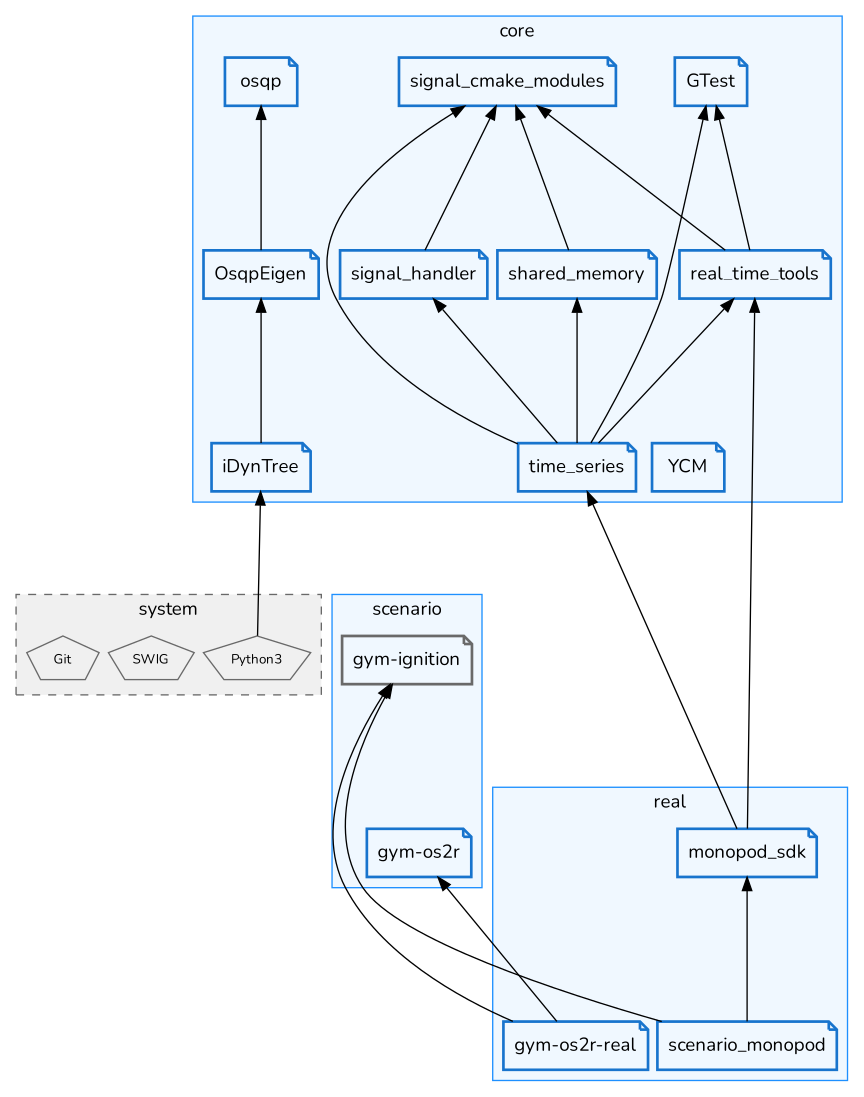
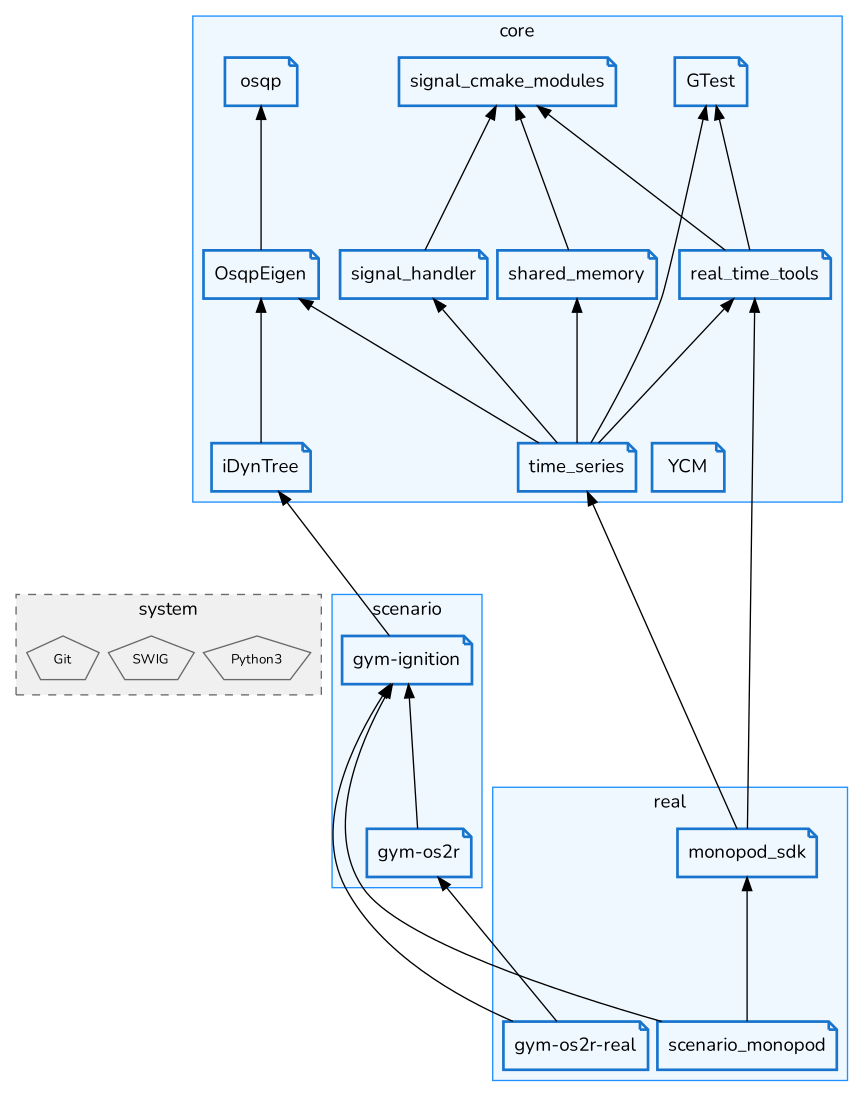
(336, 297) -> (425, 374)
(259, 571) -> (338, 569)
(407, 660) -> (407, 660)
none -> (413, 763)
